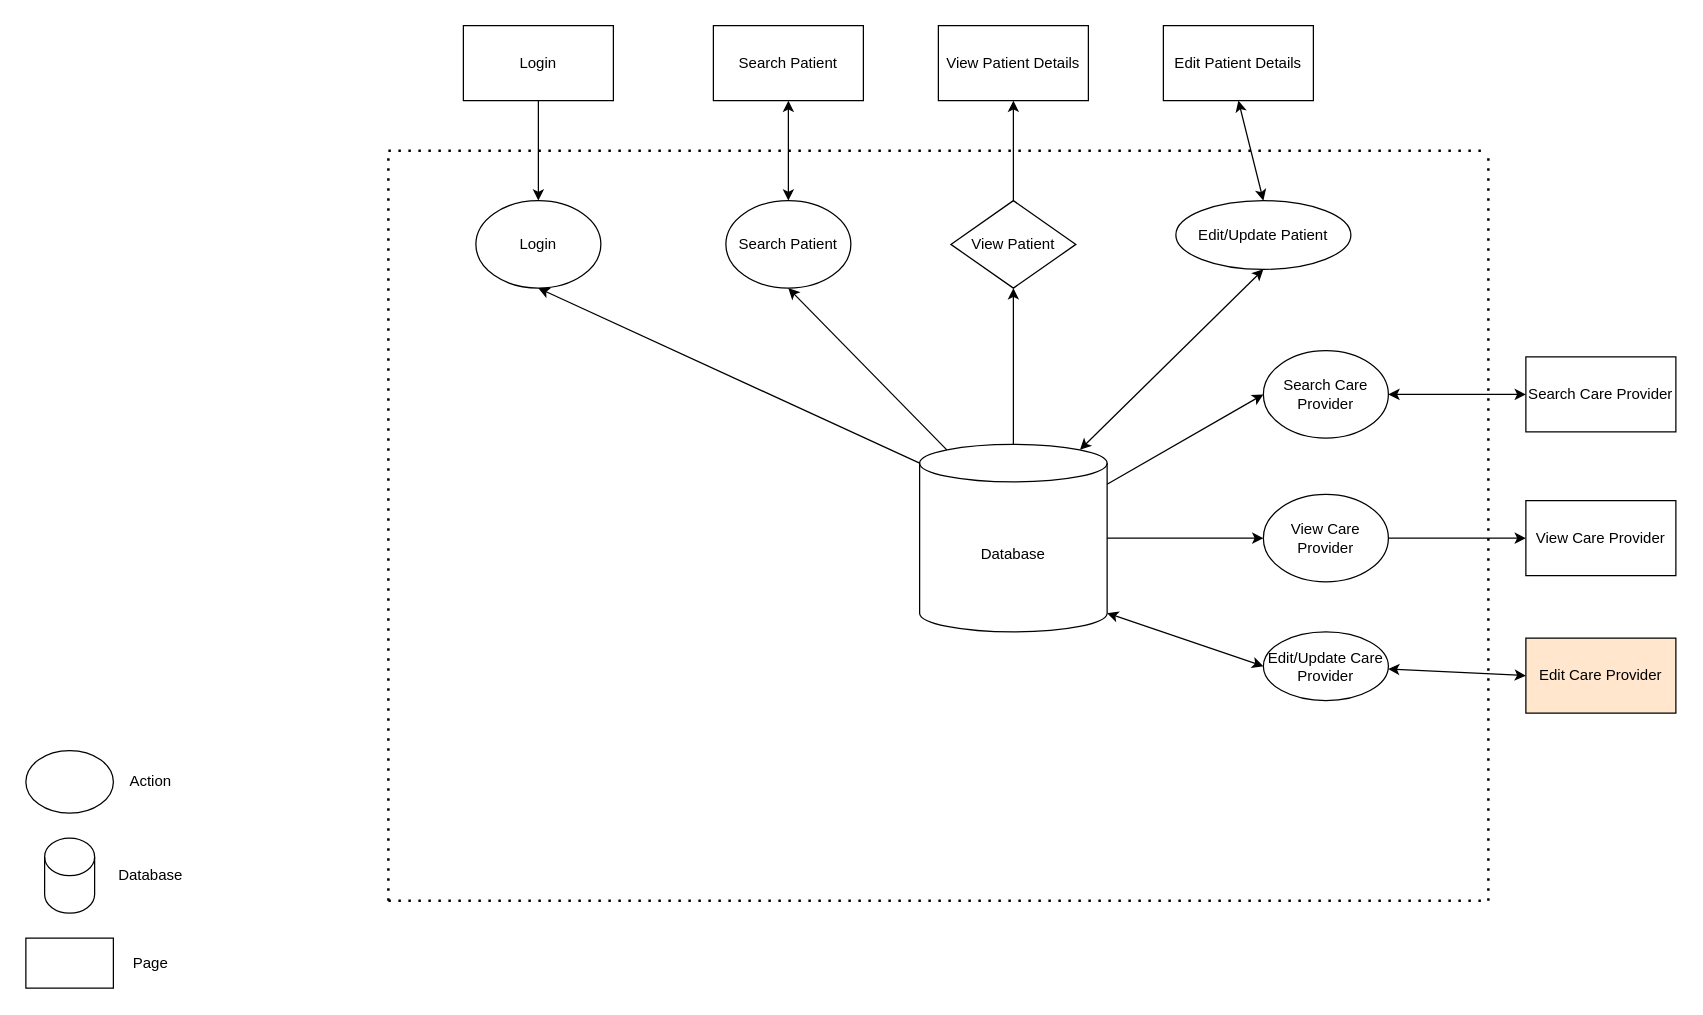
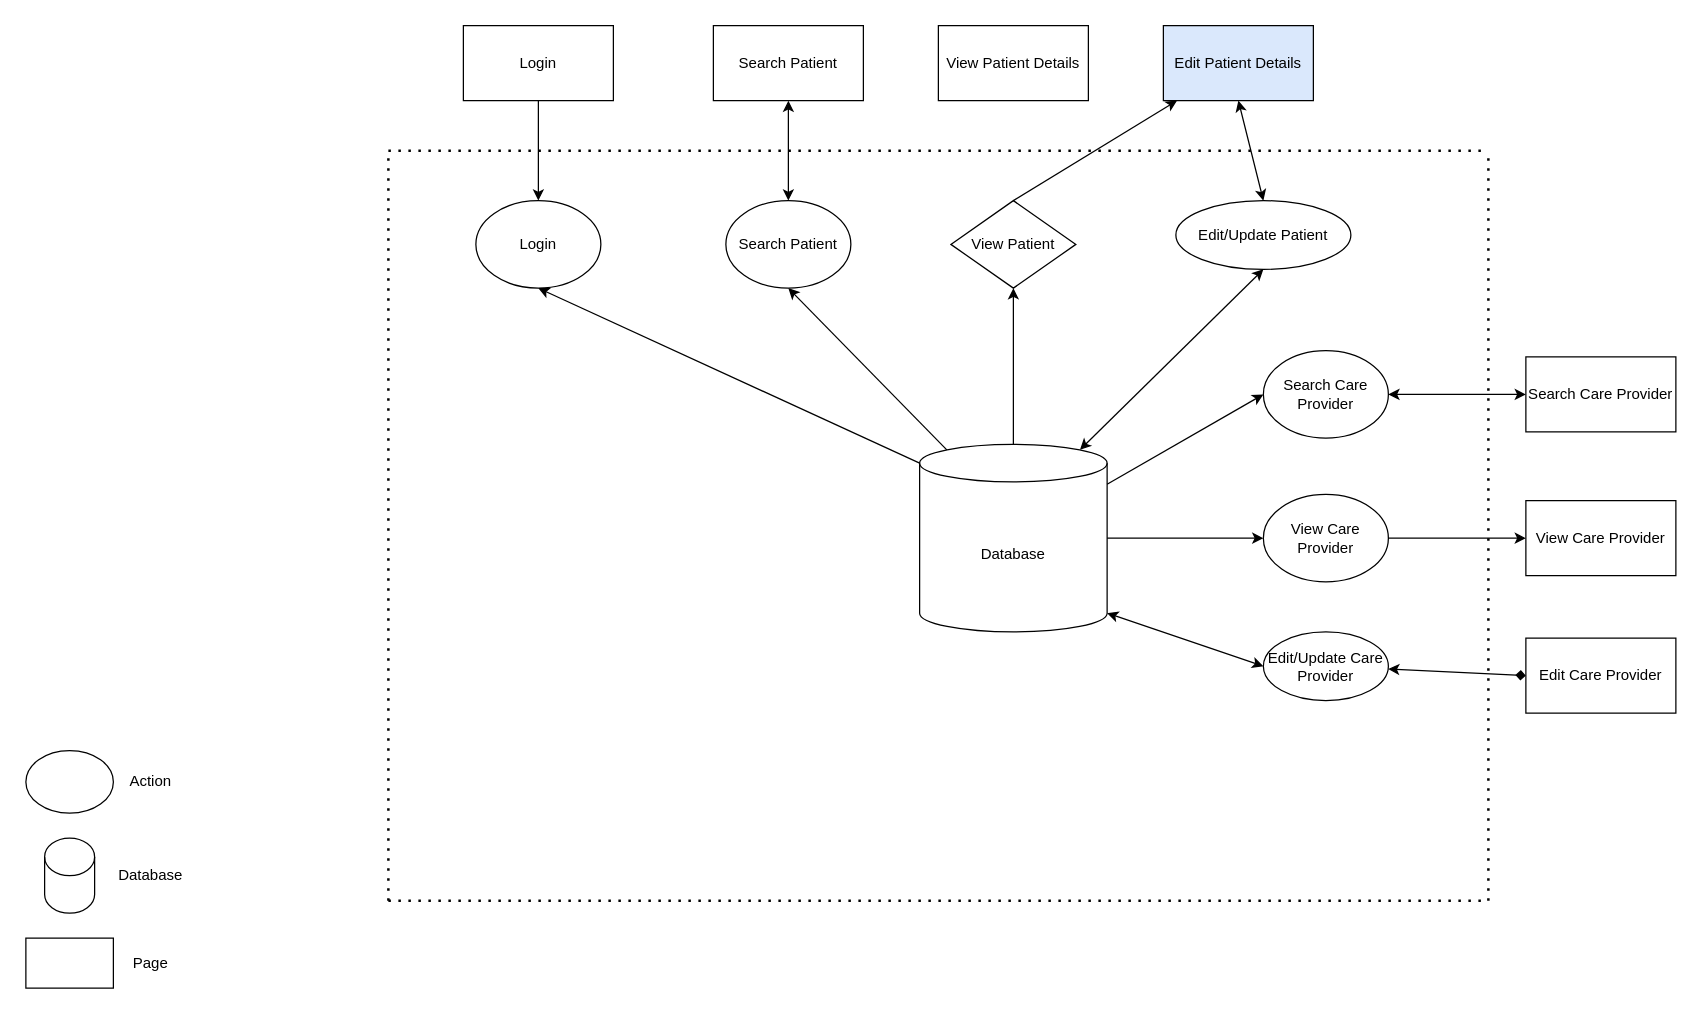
(1238, 63) -> (1238, 63)
(1013, 155) -> (1052, 177)
(1516, 675) -> (1515, 675)
(1601, 676) -> (1601, 676)
